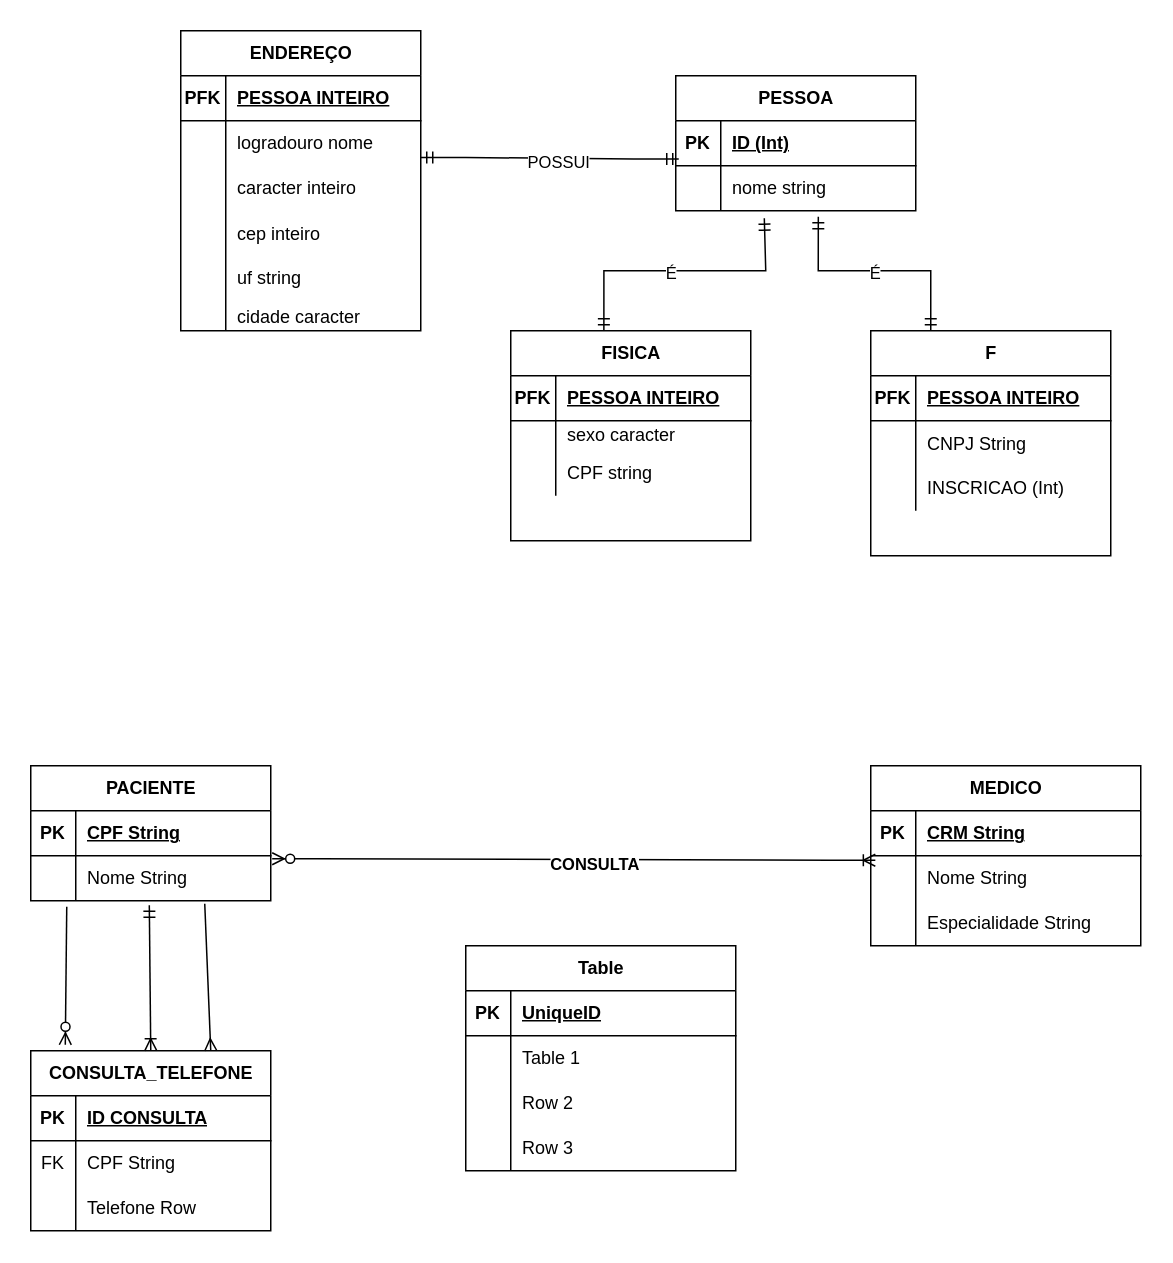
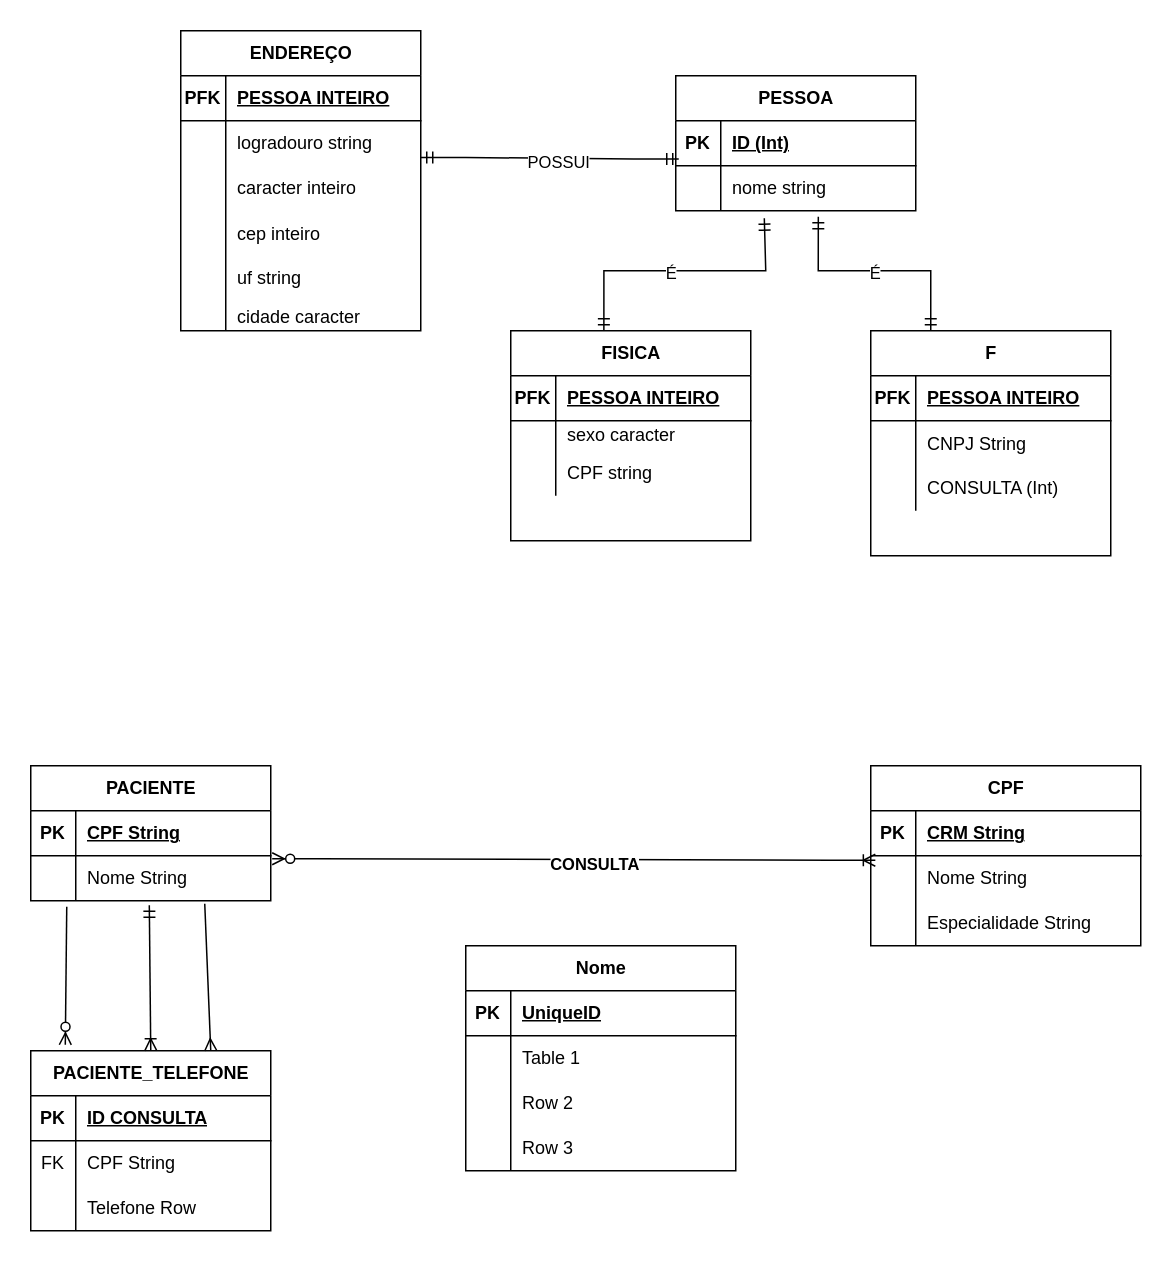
(309, 143) -> (316, 143)
(1001, 488) -> (996, 488)
(1007, 788) -> (1007, 788)
(602, 968) -> (602, 968)
(152, 1073) -> (152, 1073)
